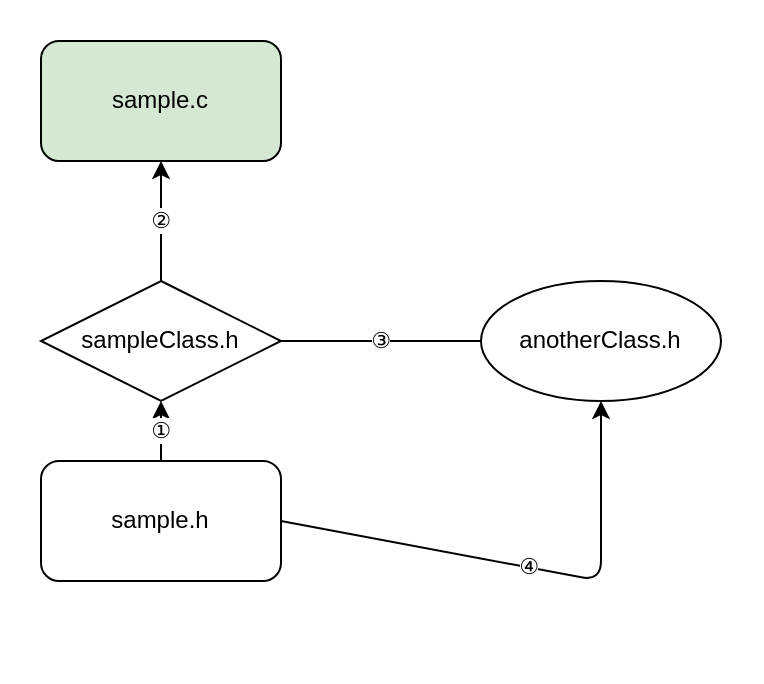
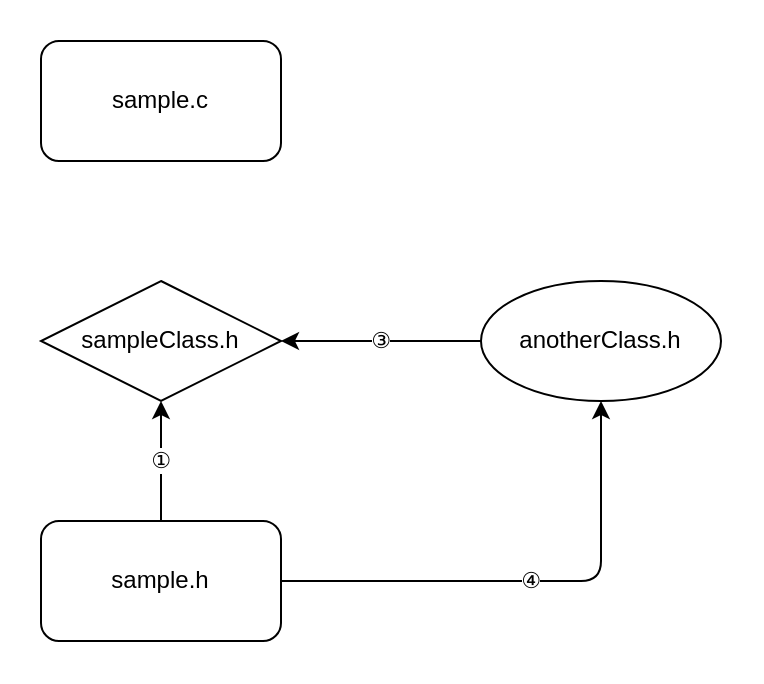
(161, 101) -> (161, 101)
(161, 228) -> none
(290, 341) -> (296, 341)
(161, 521) -> (161, 581)
